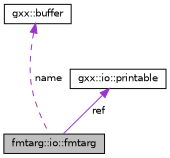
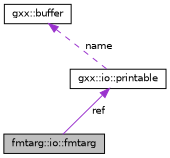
(31, 85) -> (82, 50)
